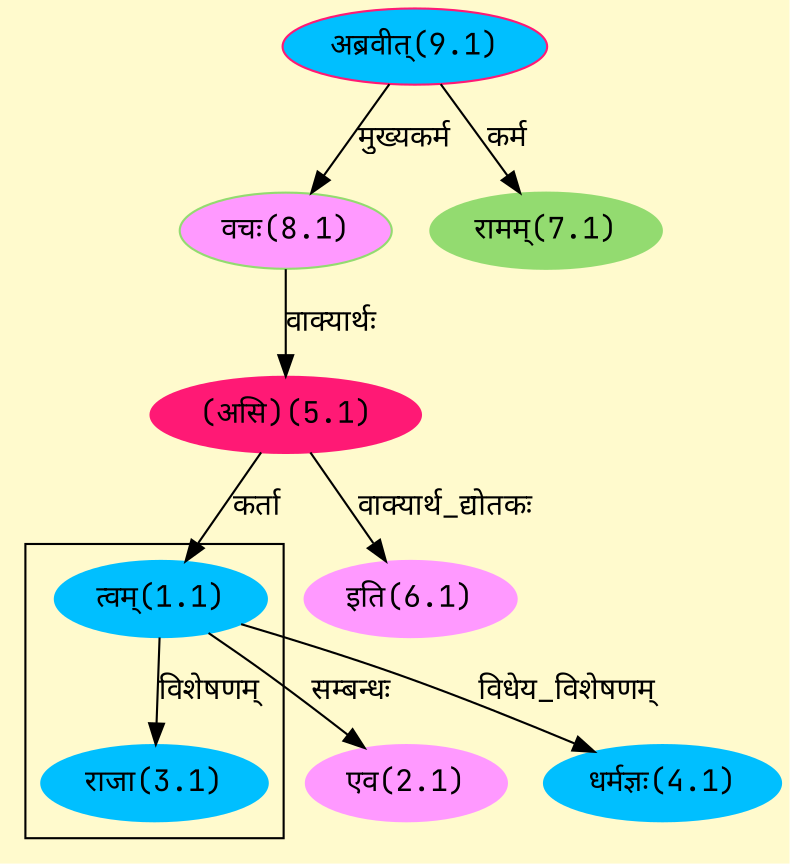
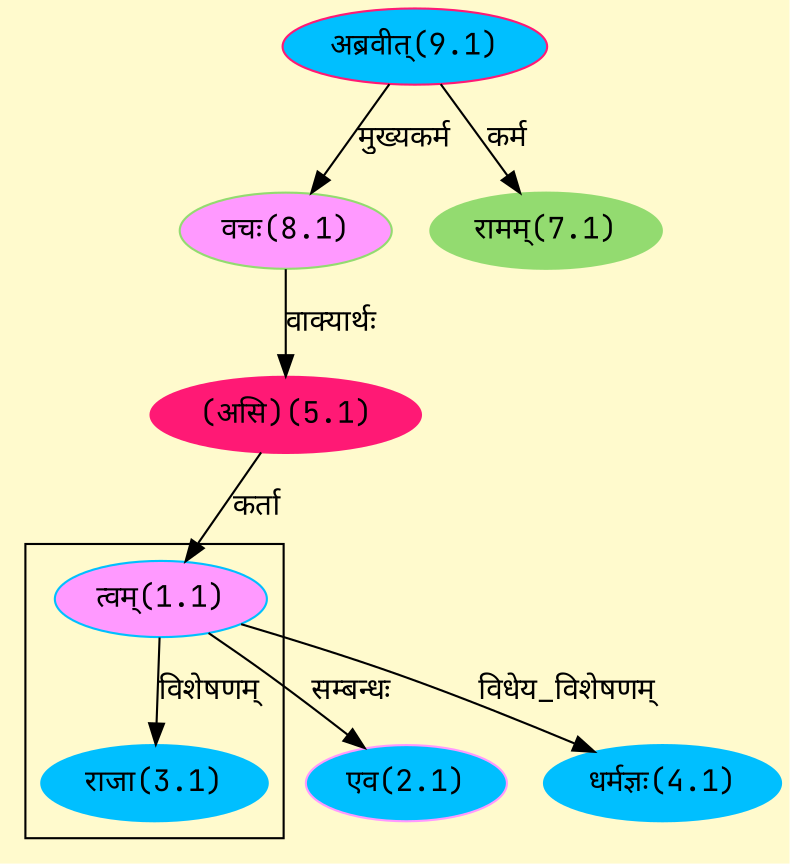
(161, 599) -> (161, 599)
(411, 599) -> none
(406, 783) -> (406, 783)
